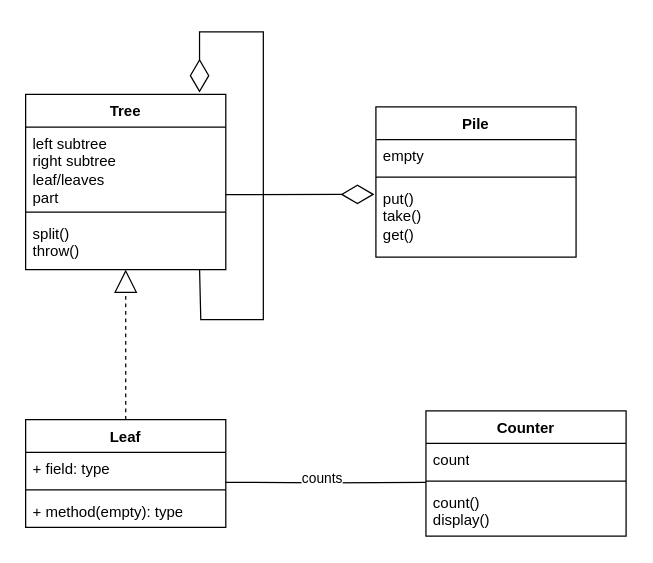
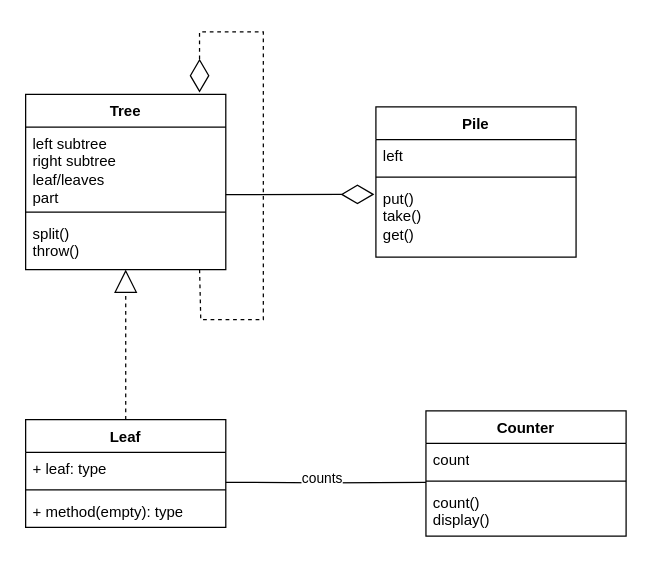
(404, 157) -> (398, 157)
(263, 187) -> (263, 187)
(78, 470) -> (76, 470)
